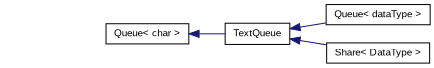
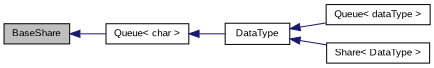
none -> (37, 34)
(257, 34) -> (257, 34)
